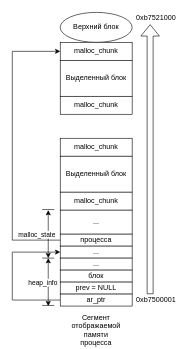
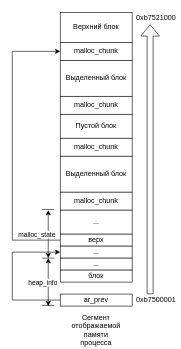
(96, 27) -> (96, 27)
none -> (96, 126)
(96, 240) -> (96, 240)
(96, 288) -> none
(96, 300) -> (96, 300)
